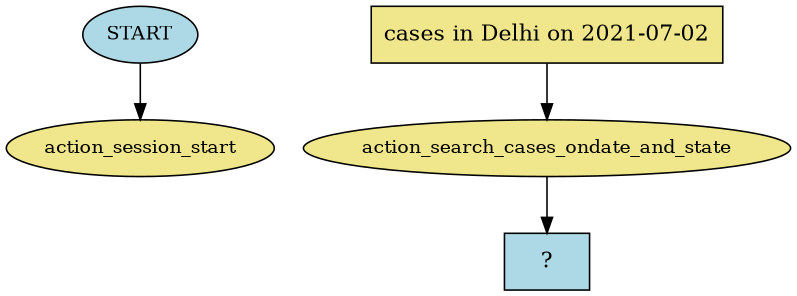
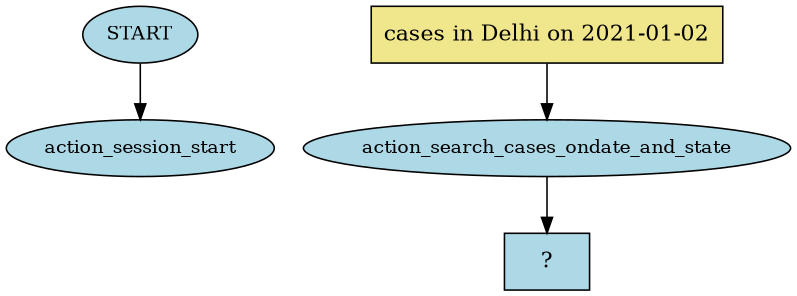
(547, 35) -> (547, 35)
(140, 148) -> (140, 148)
(547, 148) -> (547, 148)
